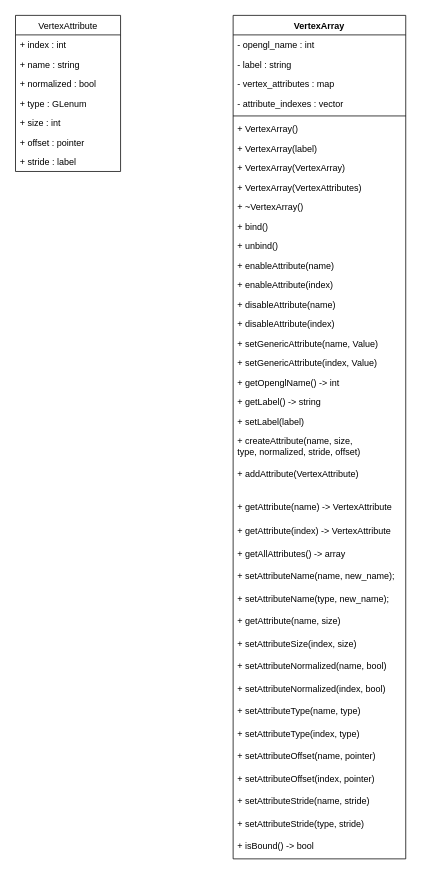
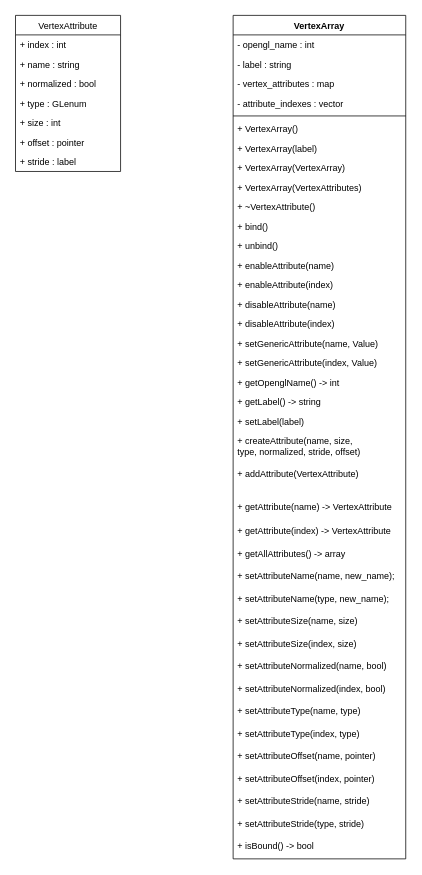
(276, 207) -> (285, 207)
(297, 621) -> (306, 621)
